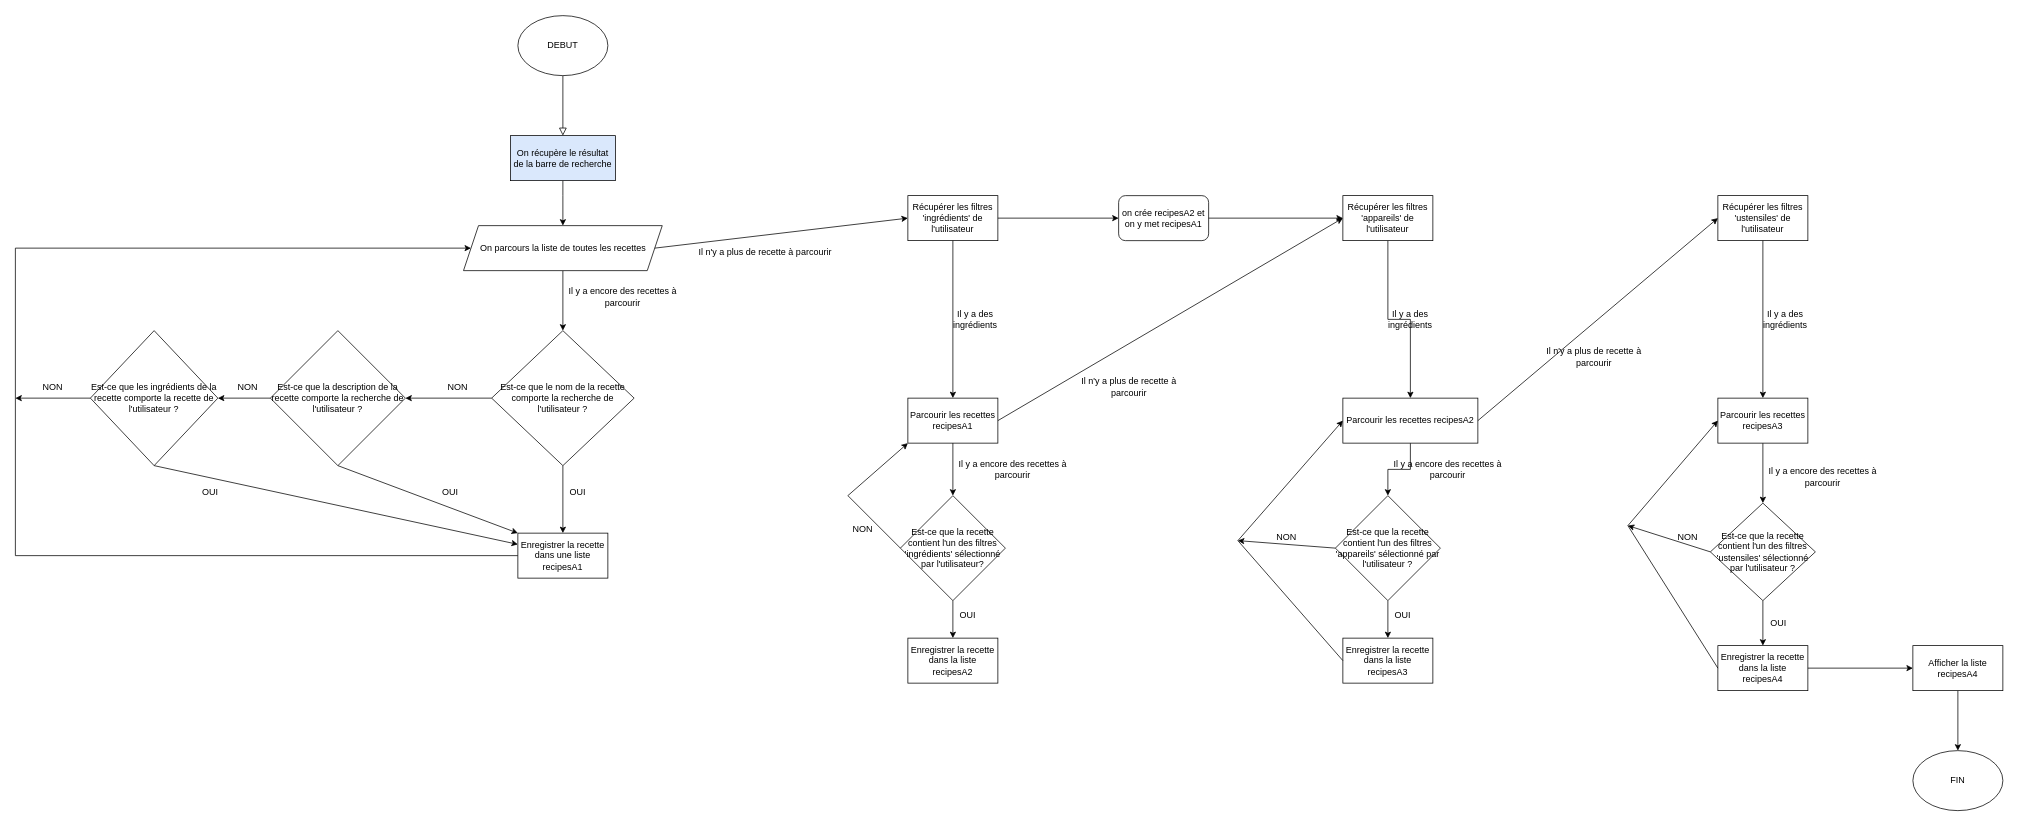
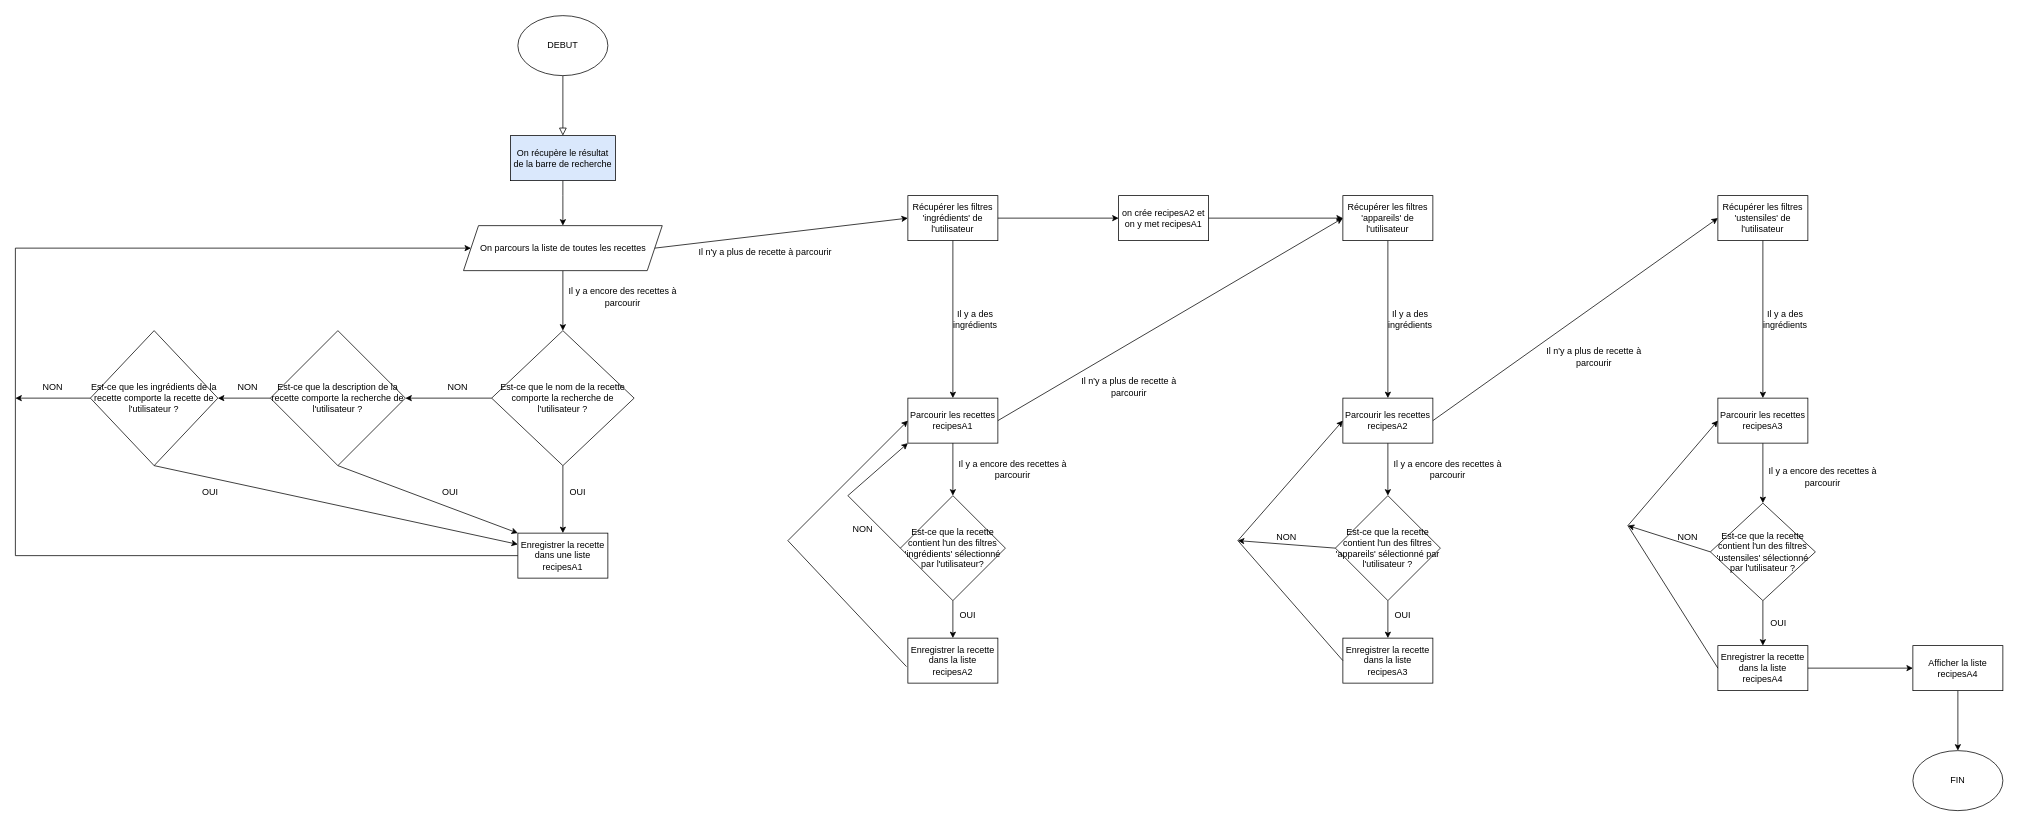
(1164, 218) -> (1164, 218)
(1410, 420) -> (1388, 420)
none -> (847, 603)
